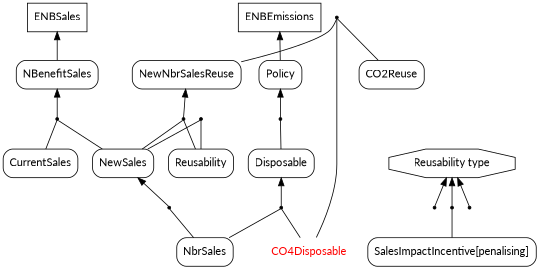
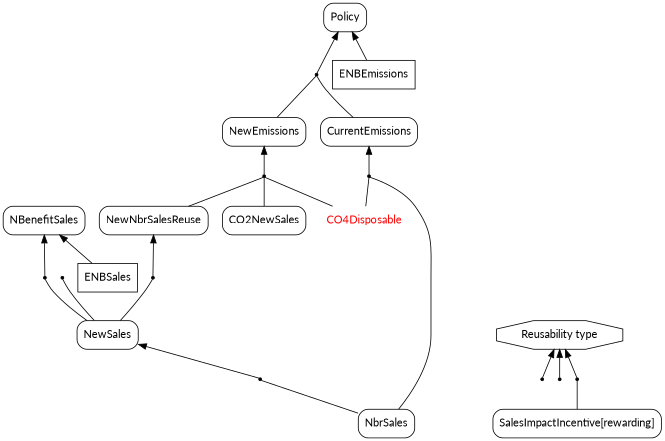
(280, 46) -> (361, 50)
(57, 50) -> (79, 252)
(392, 75) -> (264, 221)
none -> (264, 132)
(41, 163) -> none
(201, 163) -> none
(281, 163) -> (369, 132)
(452, 252) -> none
none -> (577, 424)
